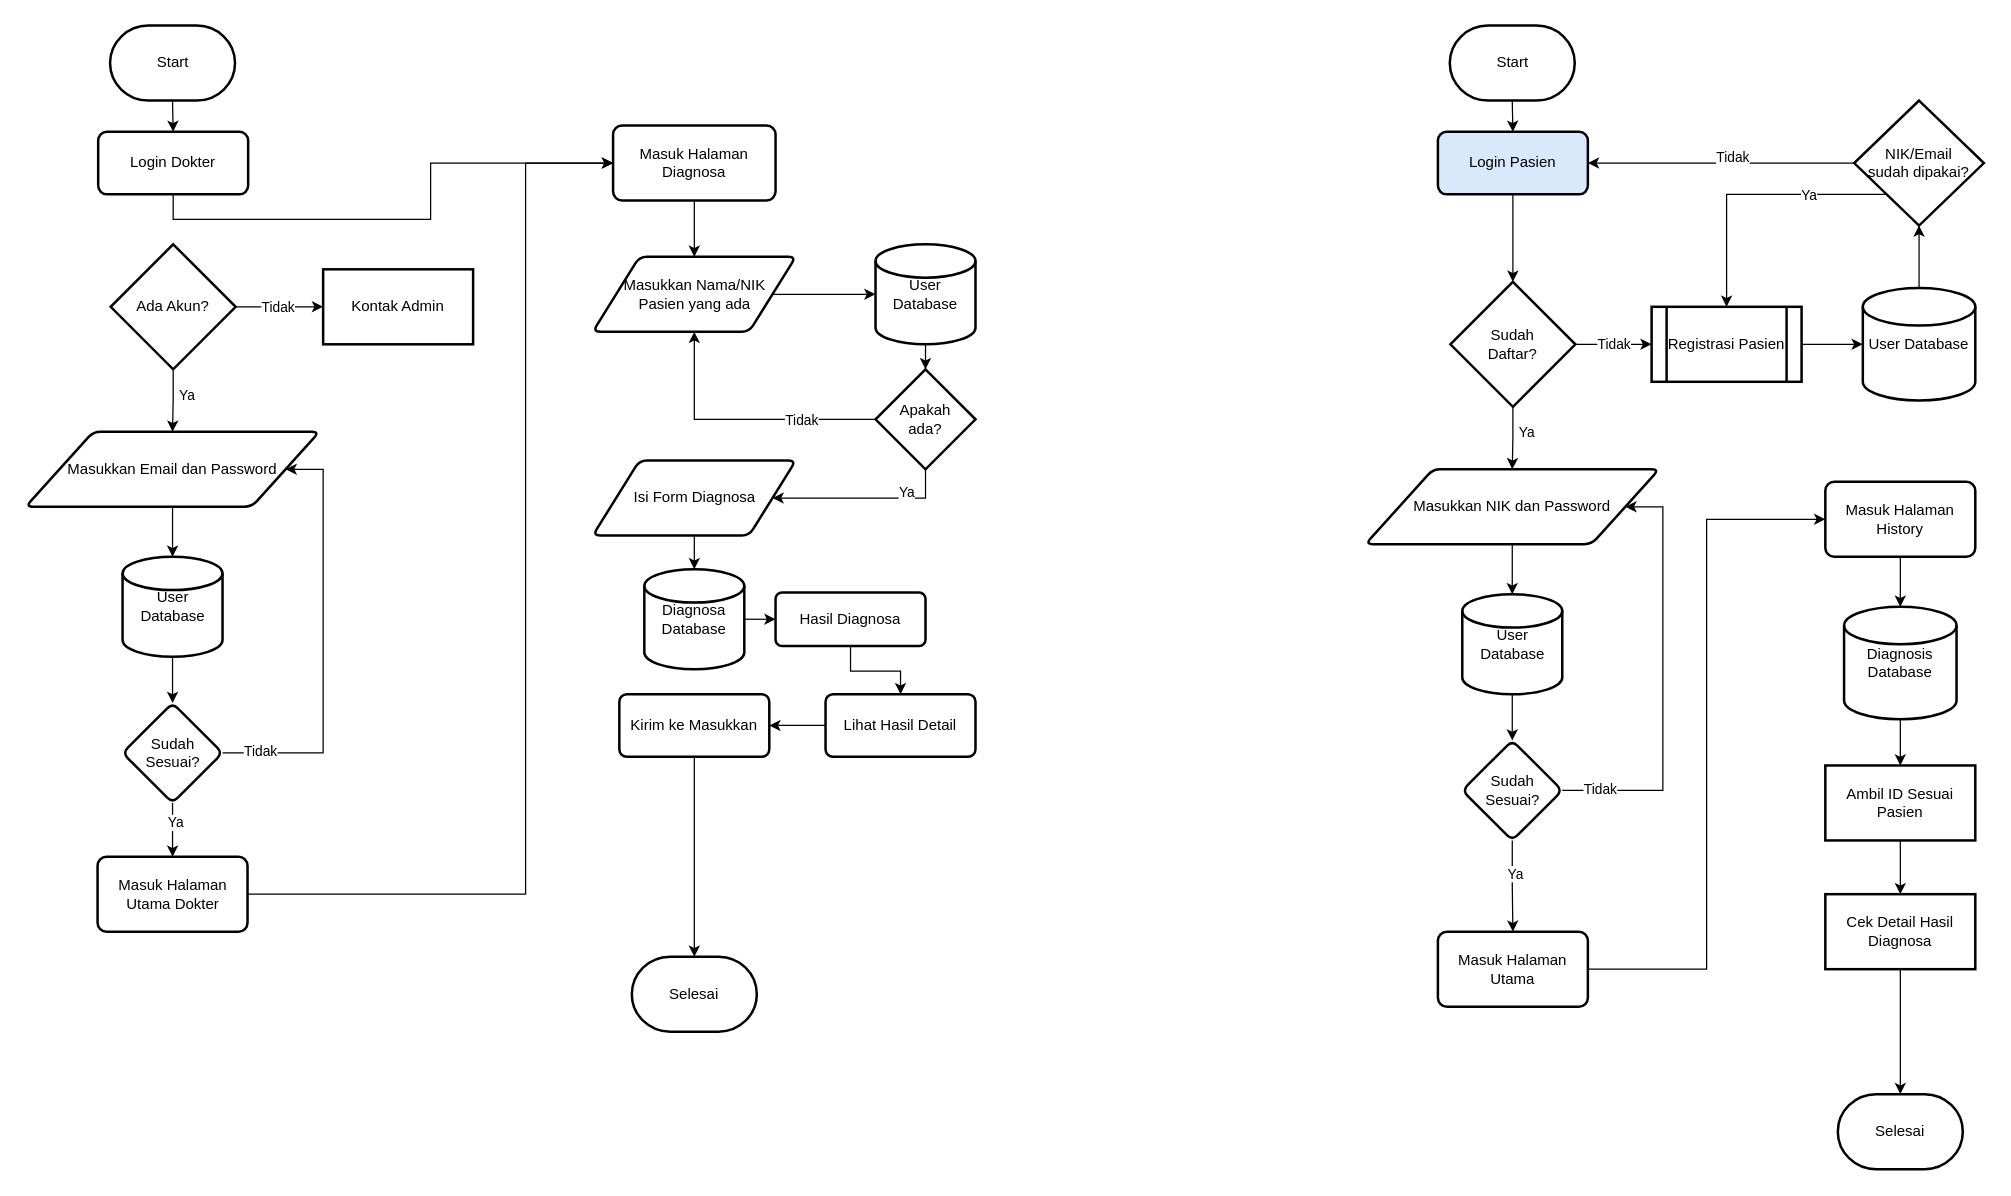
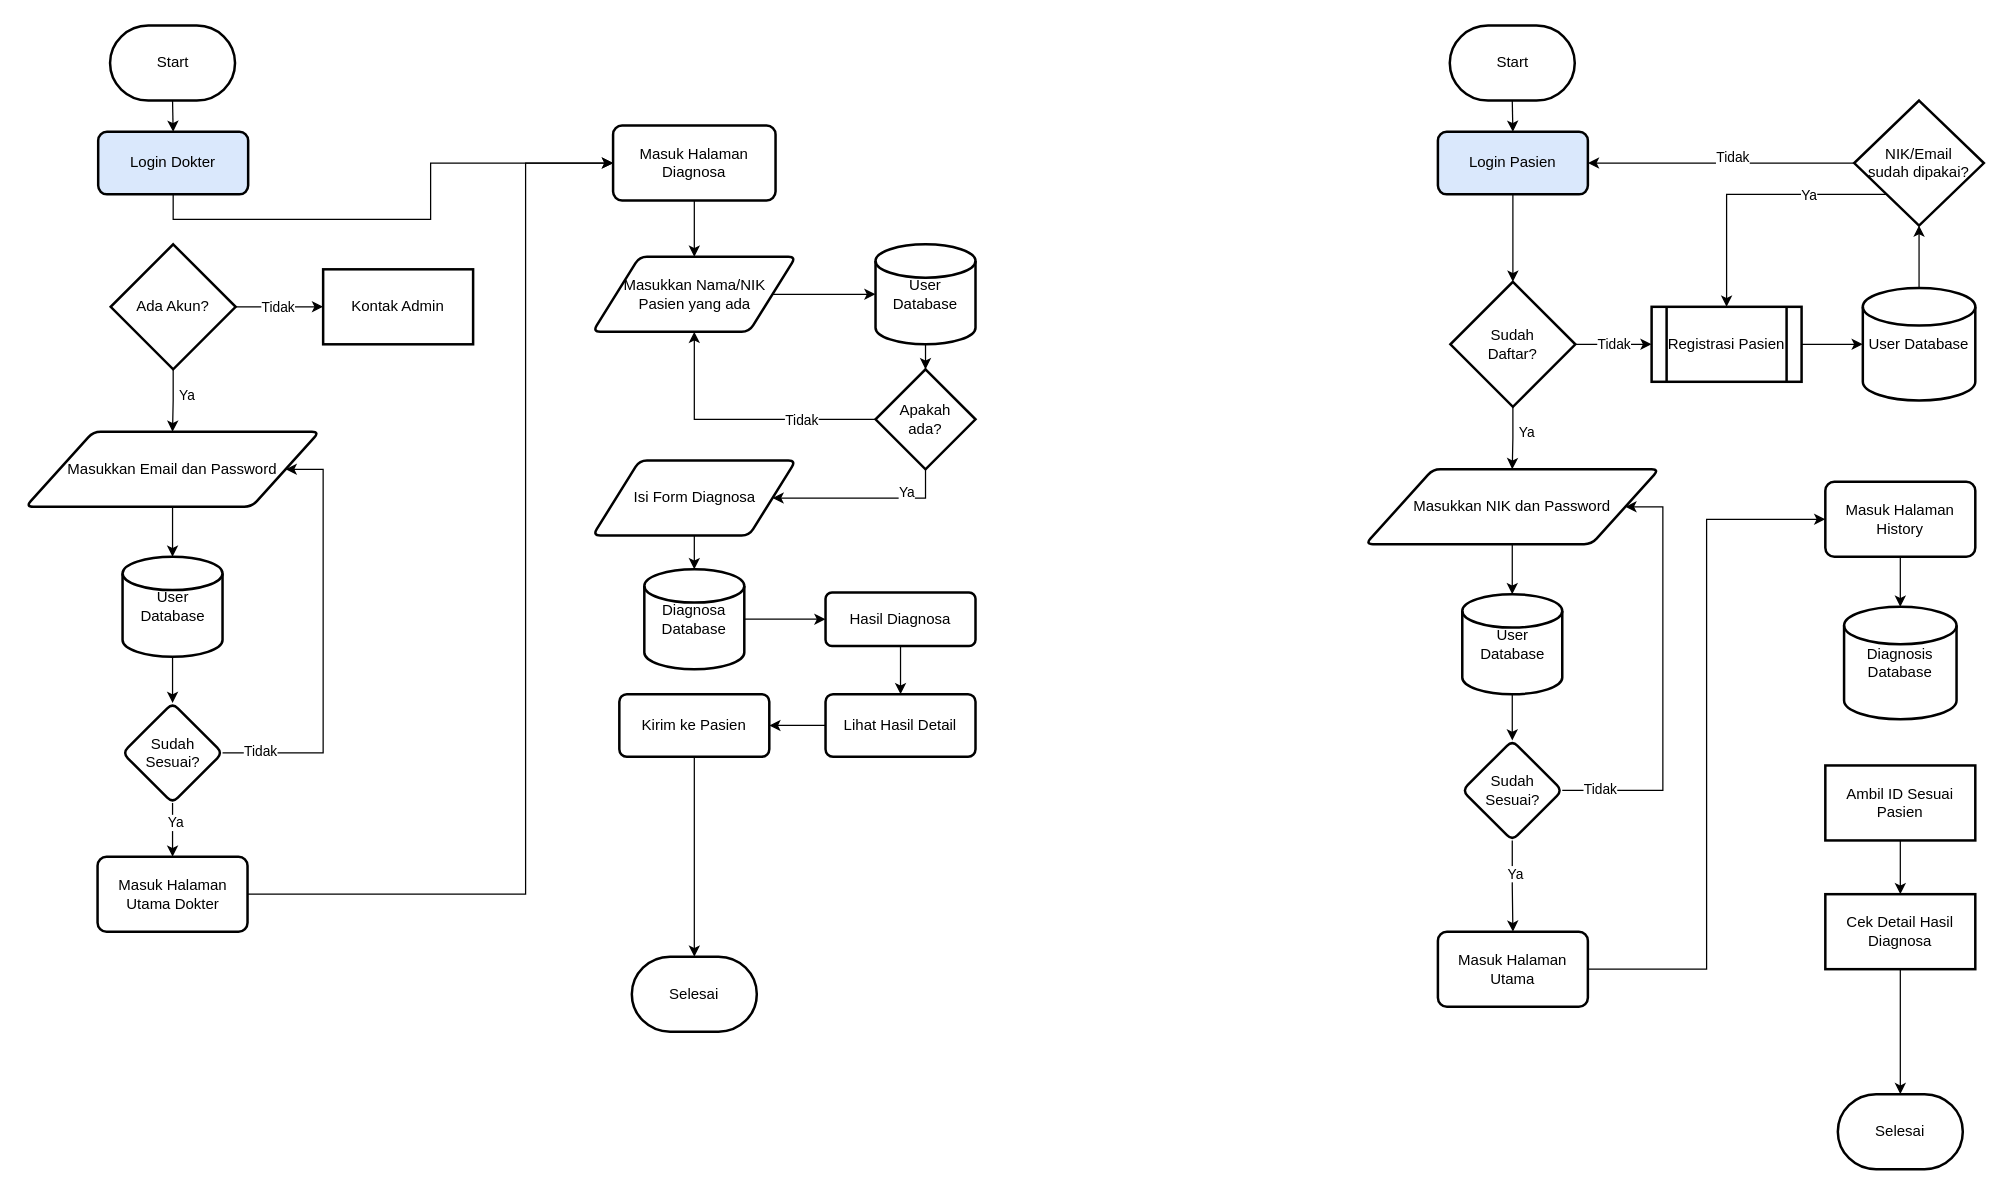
(173, 163) -> (173, 163)
(851, 619) -> (901, 619)
(694, 726) -> (694, 726)
(1901, 741) -> none
